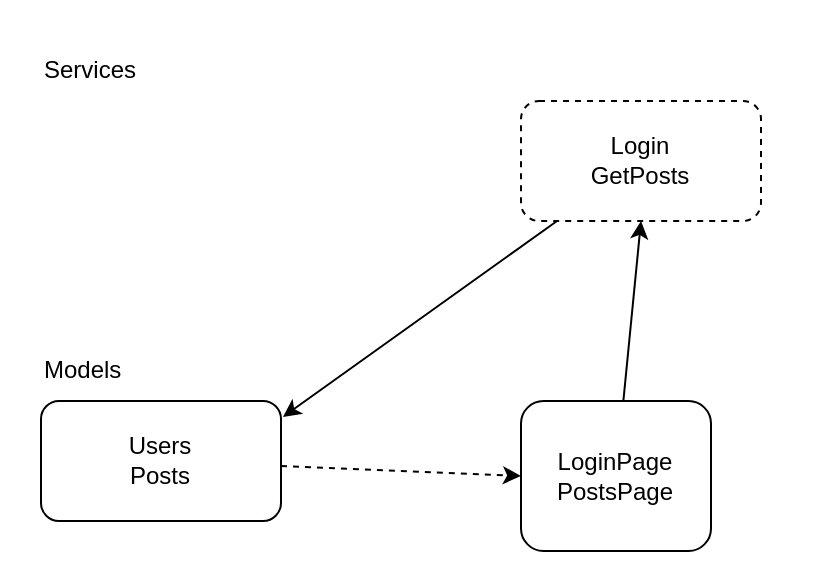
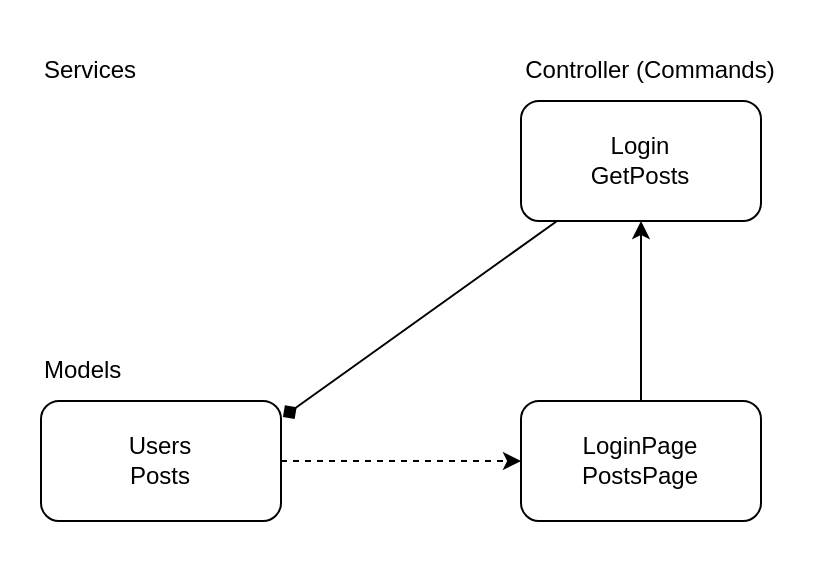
none -> (651, 71)
(641, 161) -> (641, 161)
(296, 408) -> (296, 407)
(616, 476) -> (641, 461)
